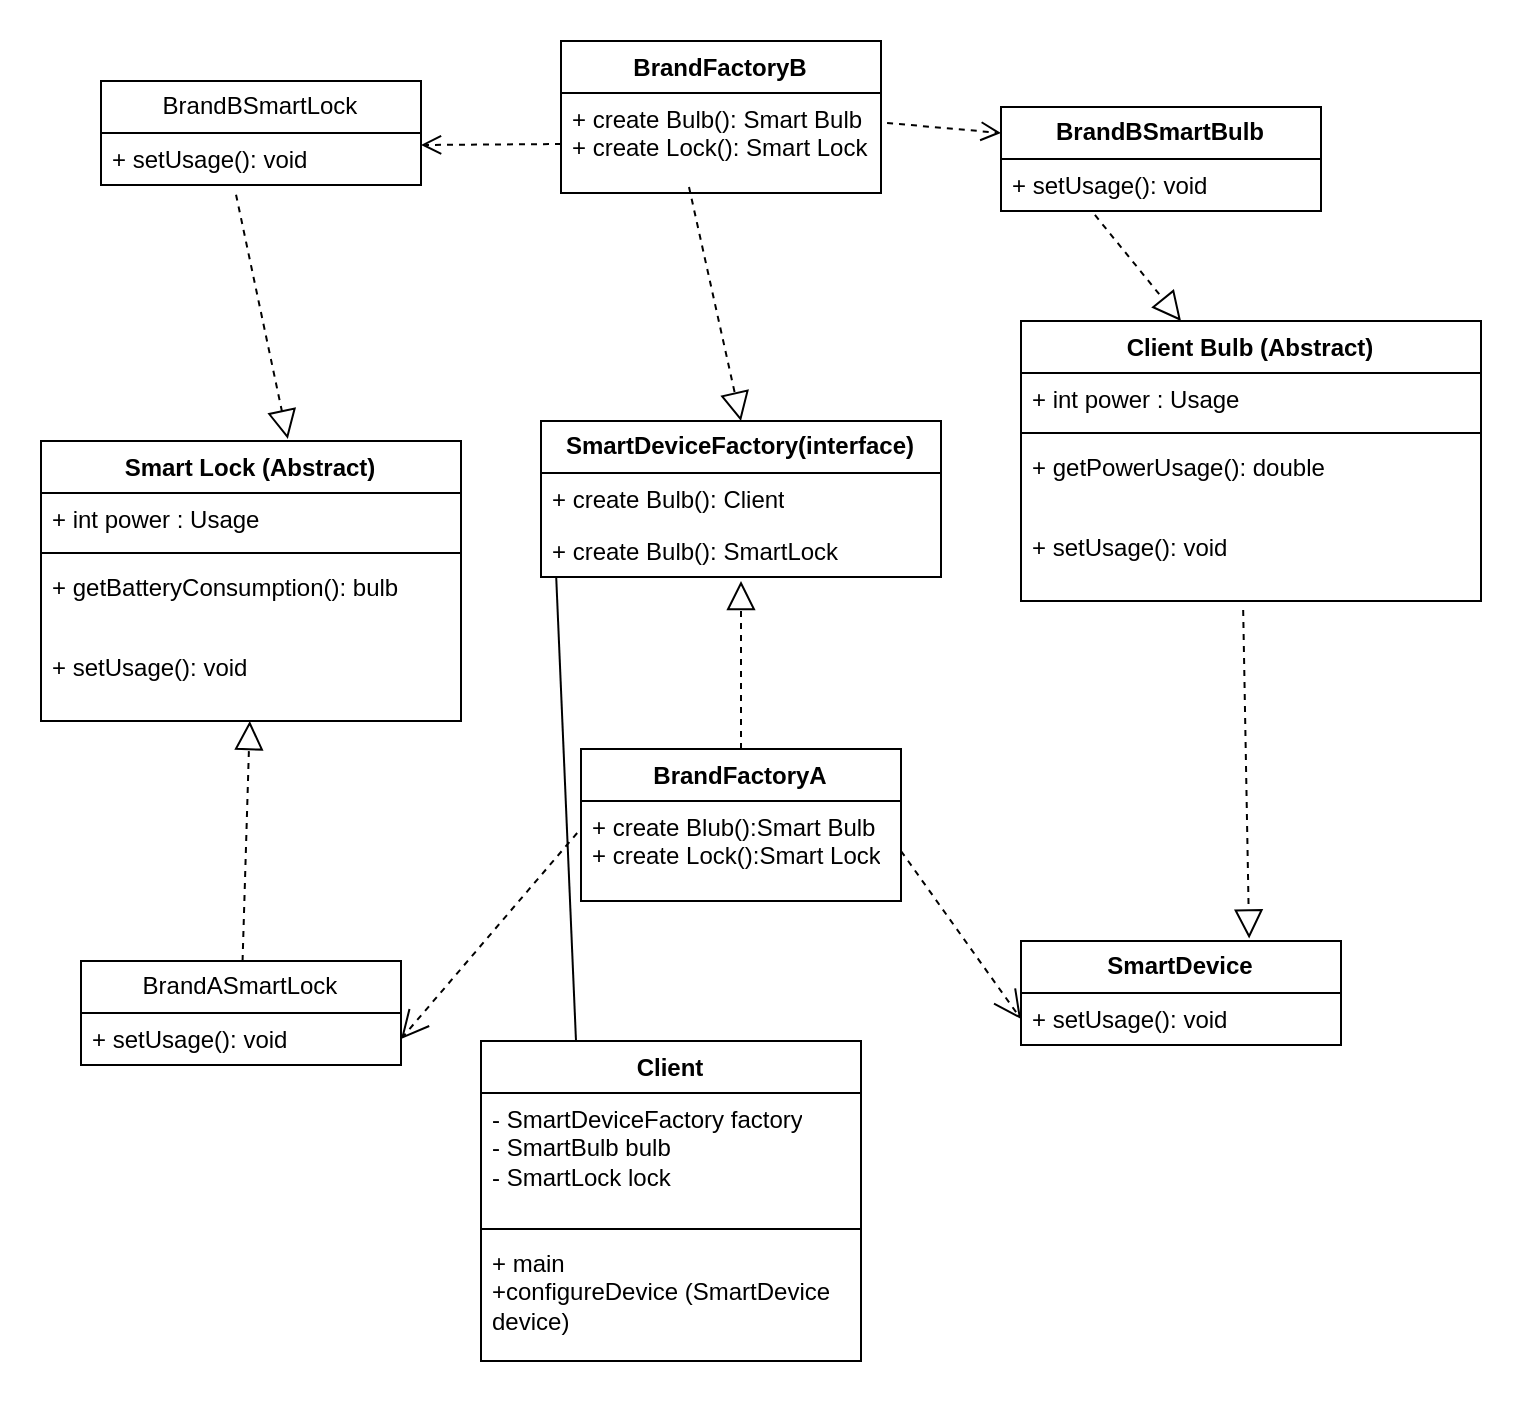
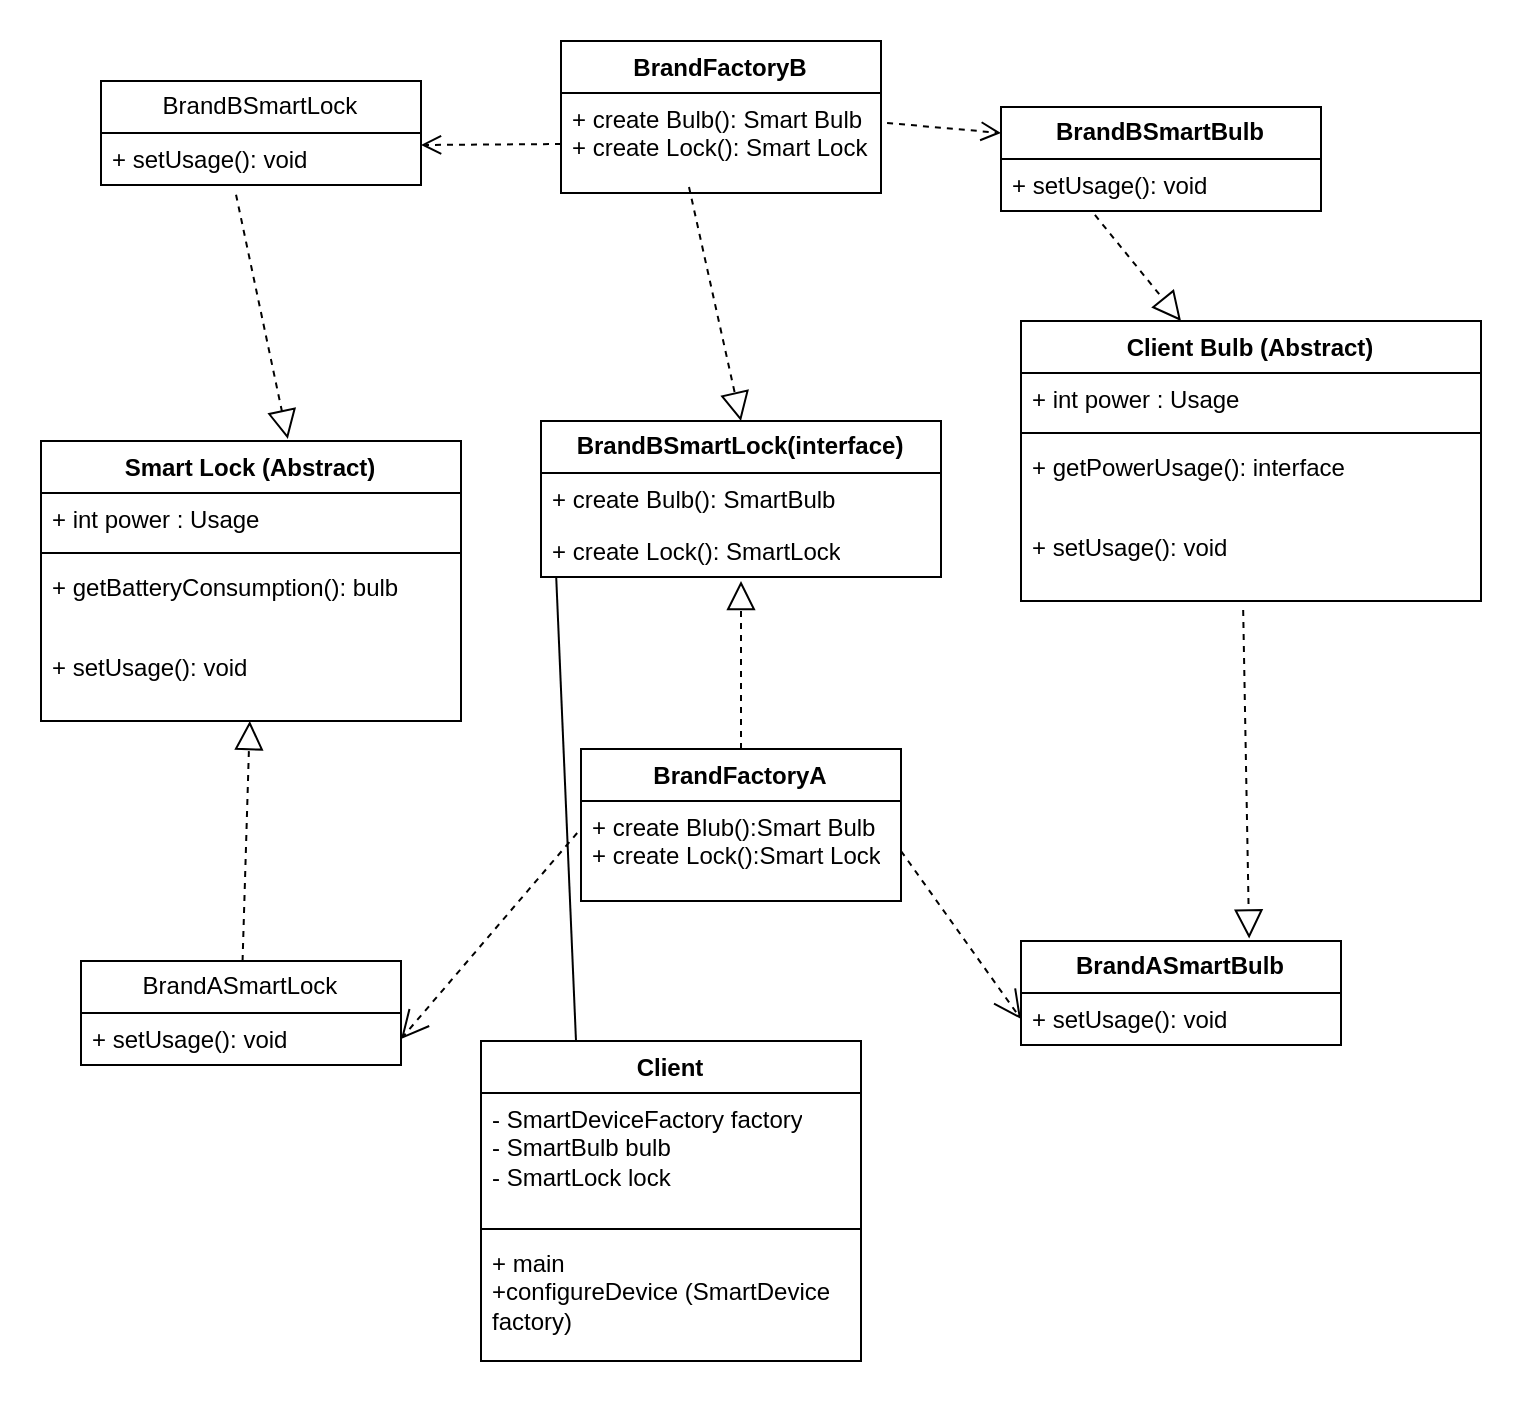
(741, 447) -> (741, 447)
(1189, 469) -> (1209, 469)
(686, 501) -> (709, 501)
(712, 553) -> (715, 553)
(1181, 967) -> (1181, 967)
(673, 1294) -> (673, 1294)
